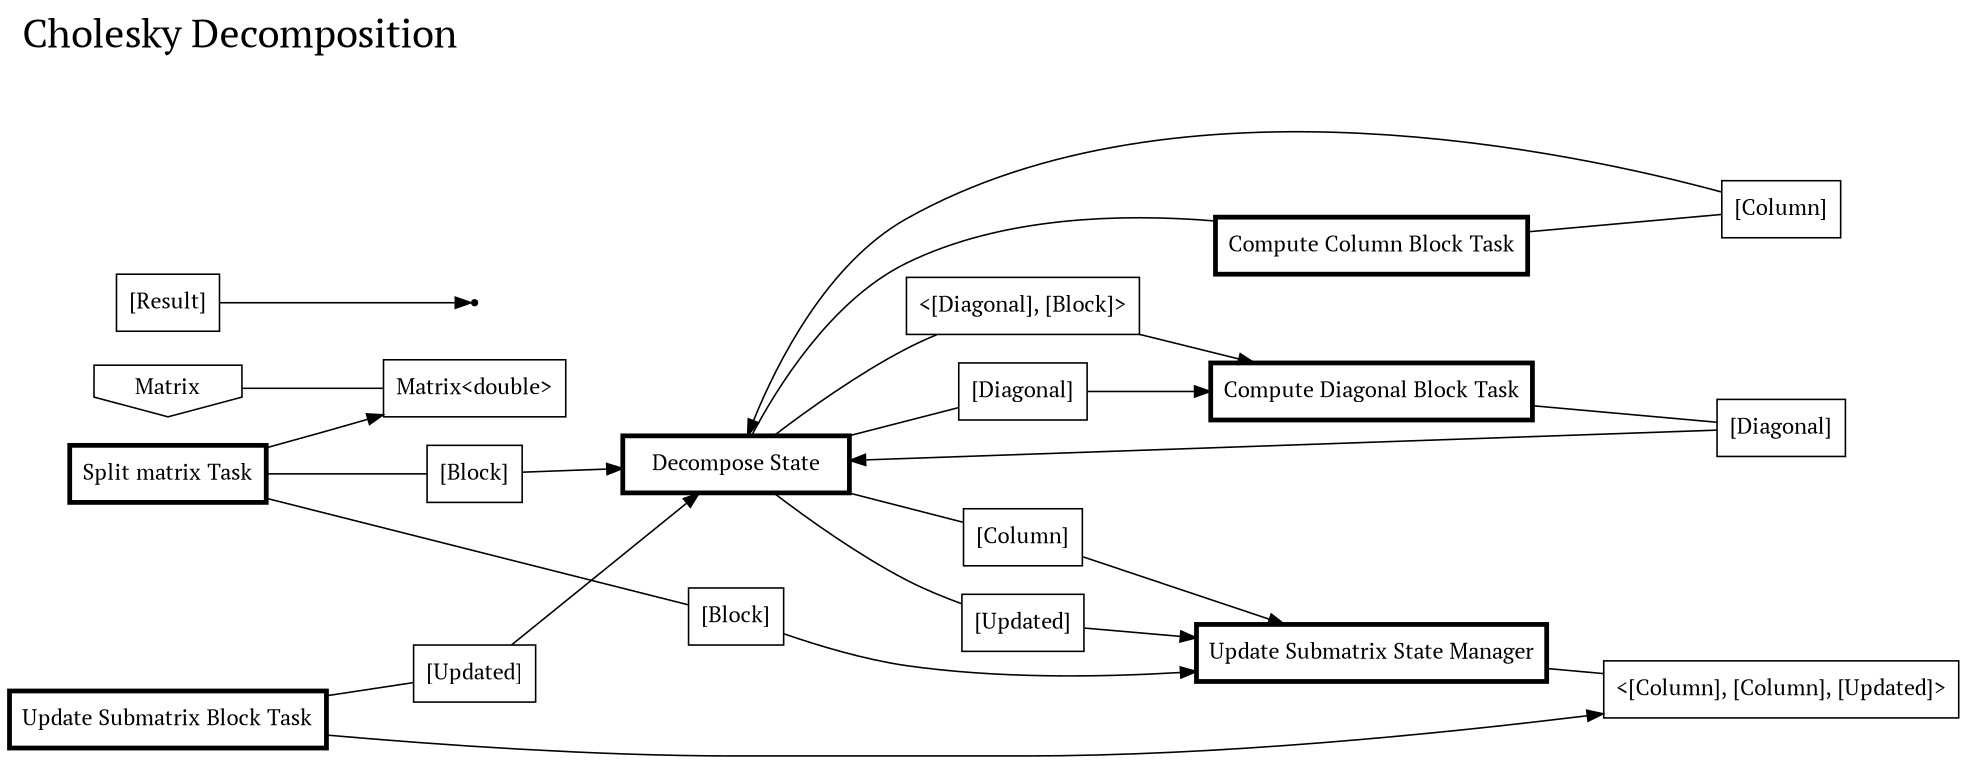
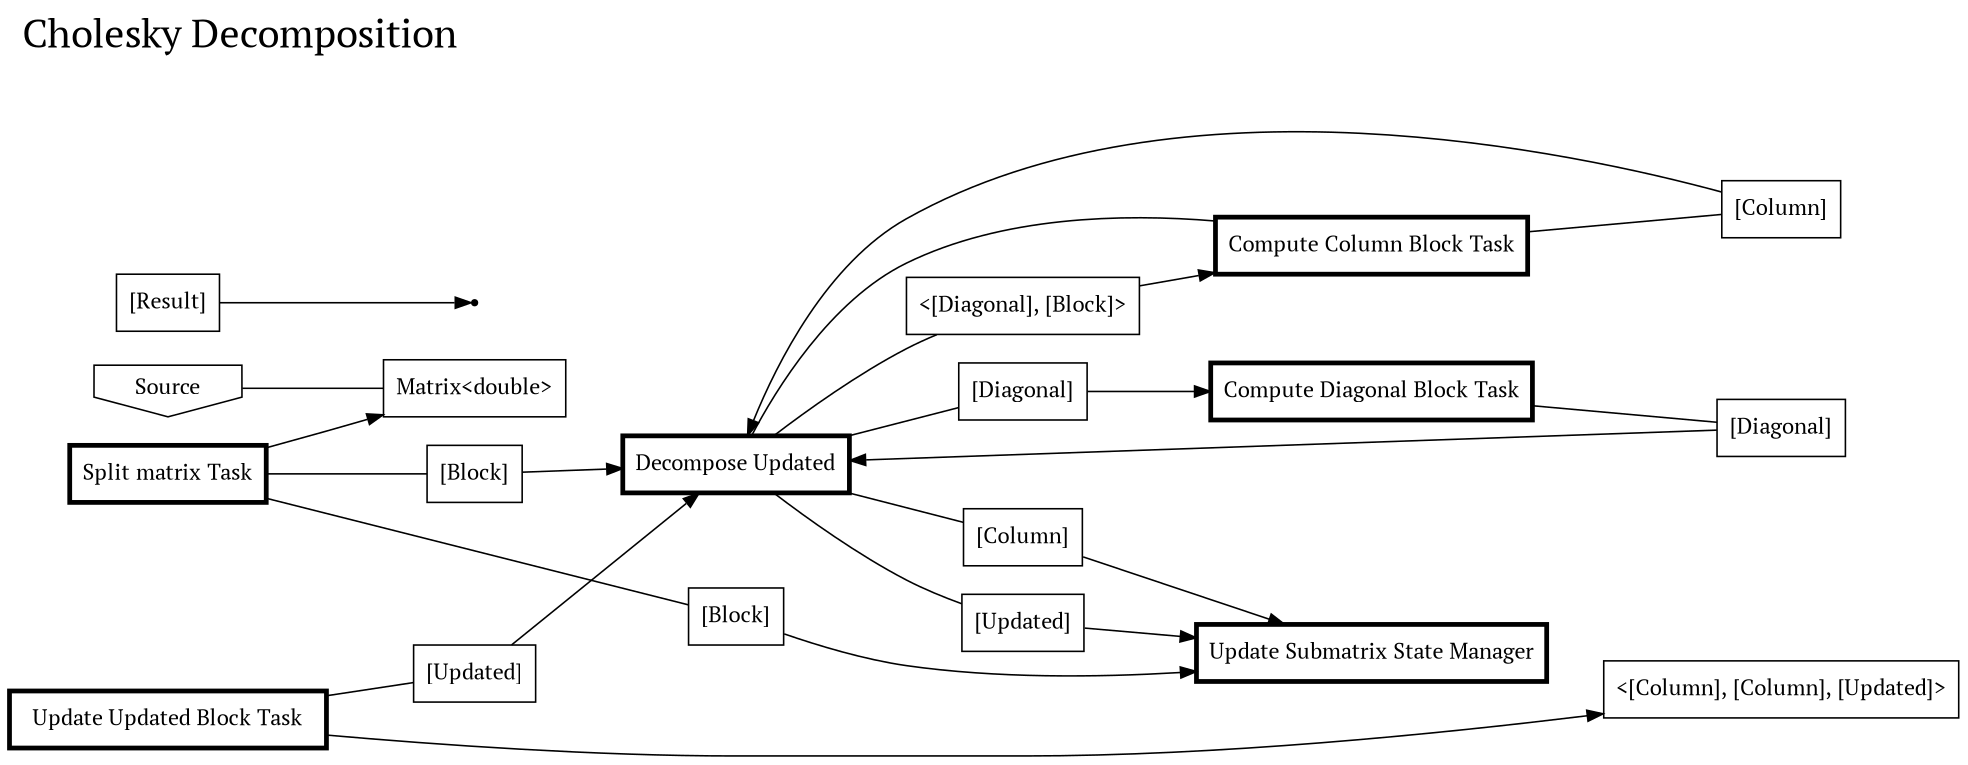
(1189, 347) -> (1169, 281)
(168, 388) -> (168, 388)
(736, 464) -> (736, 464)
(1575, 671) -> none
(168, 720) -> (168, 720)
